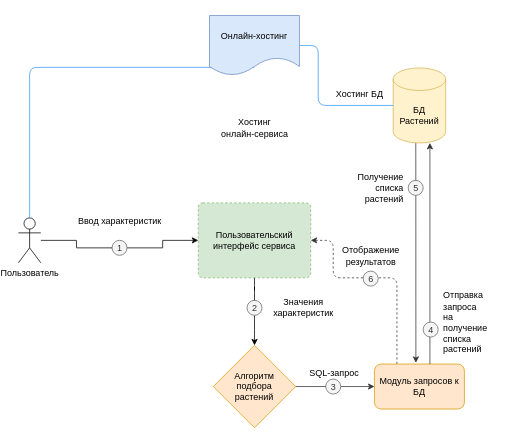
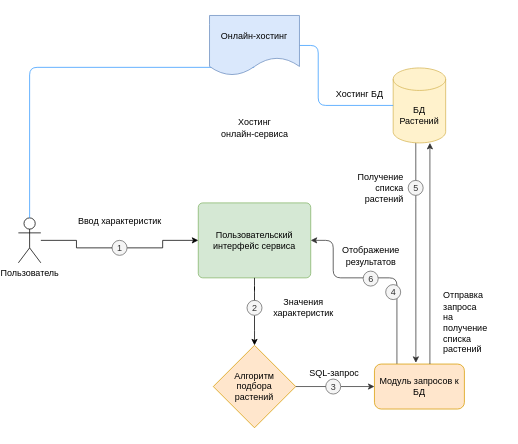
(255, 240) -> (255, 240)
(397, 315) -> (397, 315)
(431, 330) -> (393, 292)
